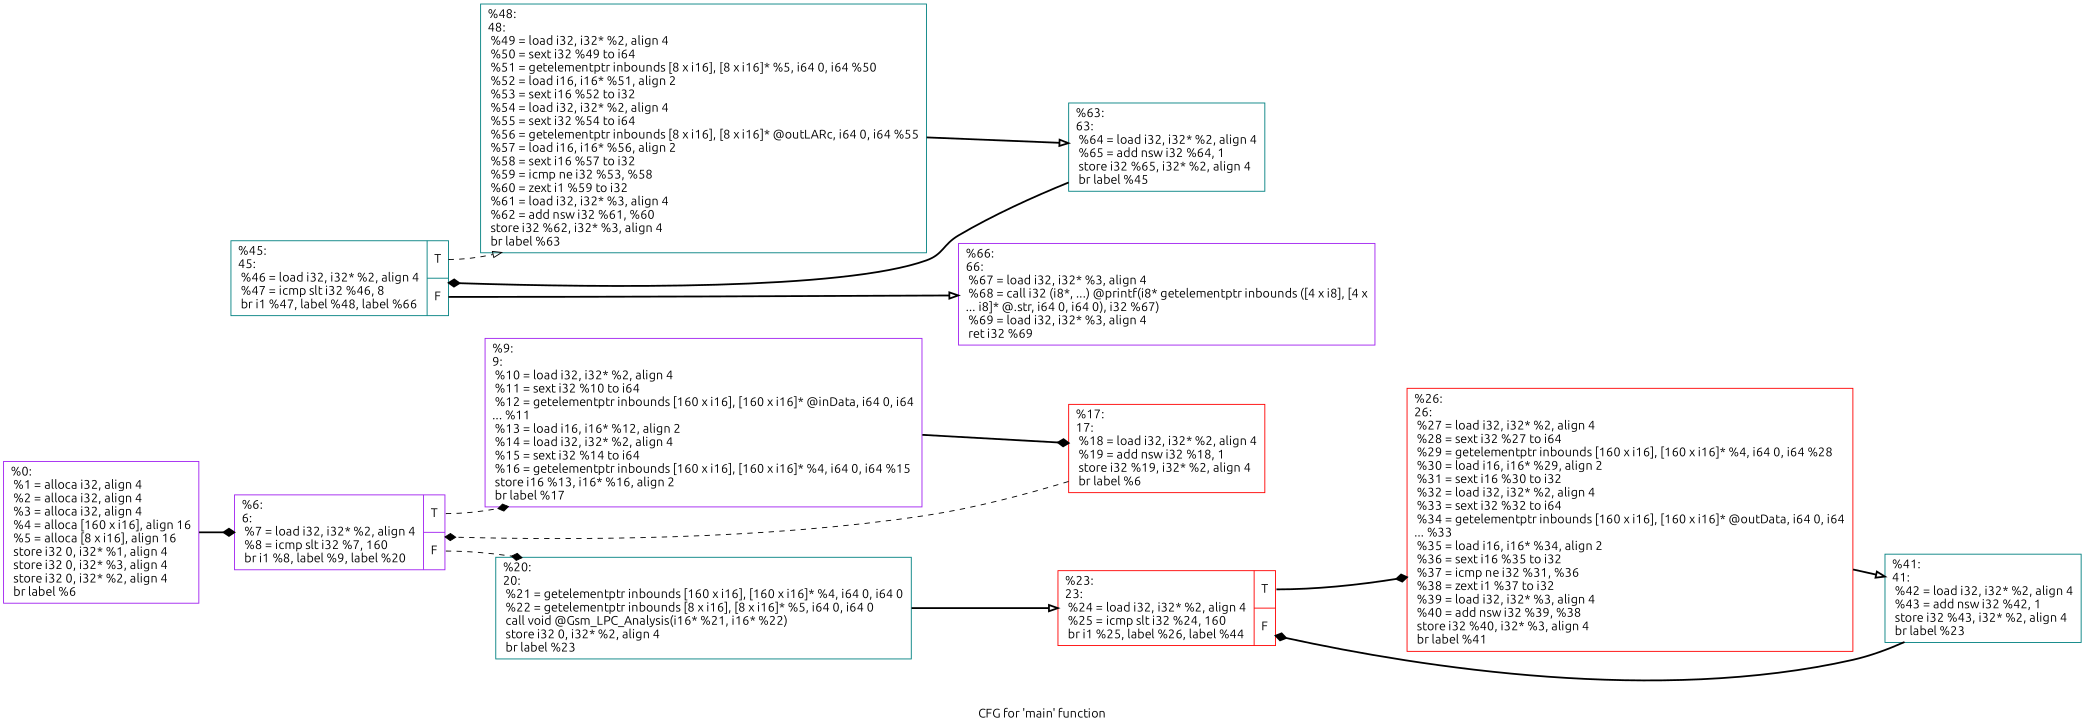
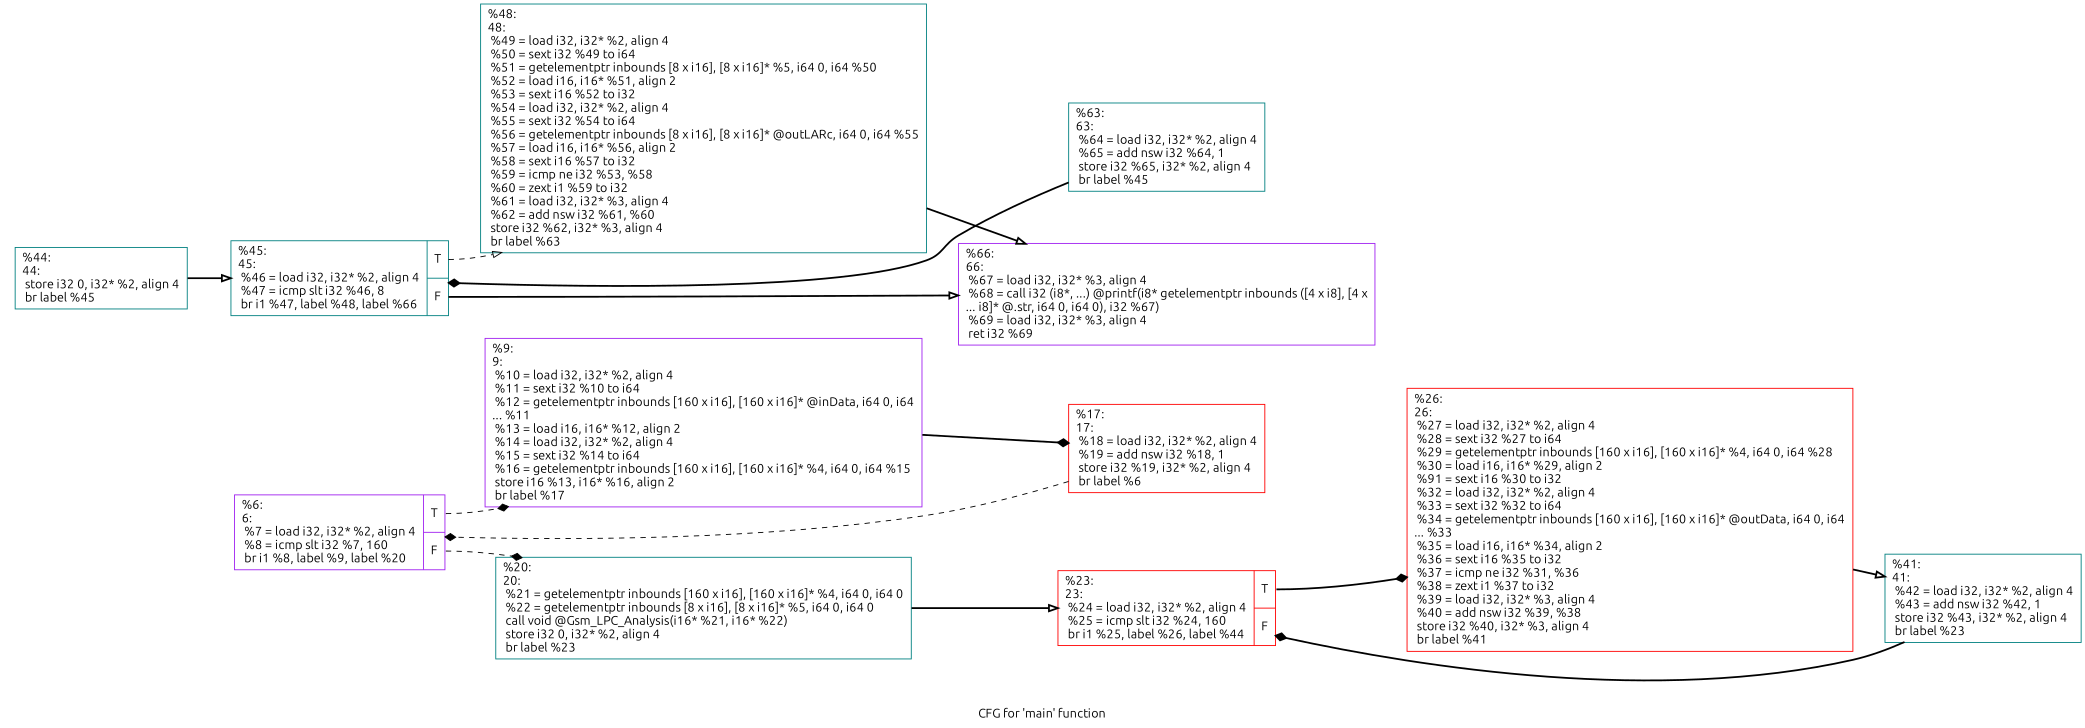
(993, 140) -> (967, 223)
none -> (101, 278)
(1488, 479) -> (1488, 479)
(101, 532) -> none
